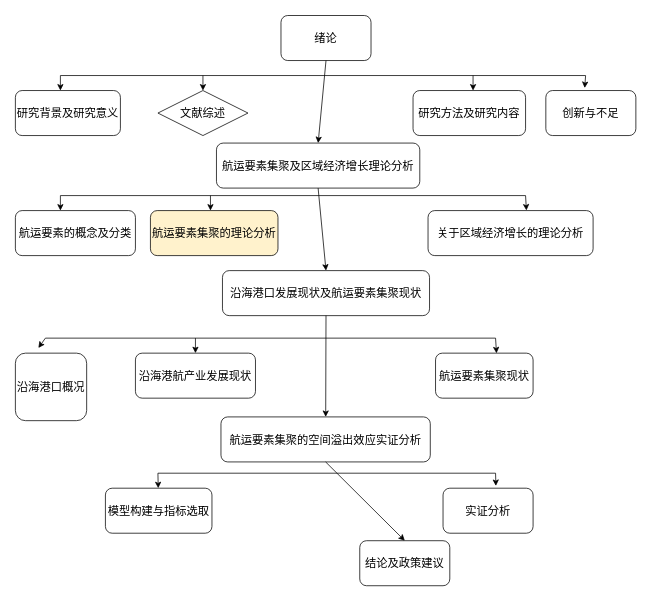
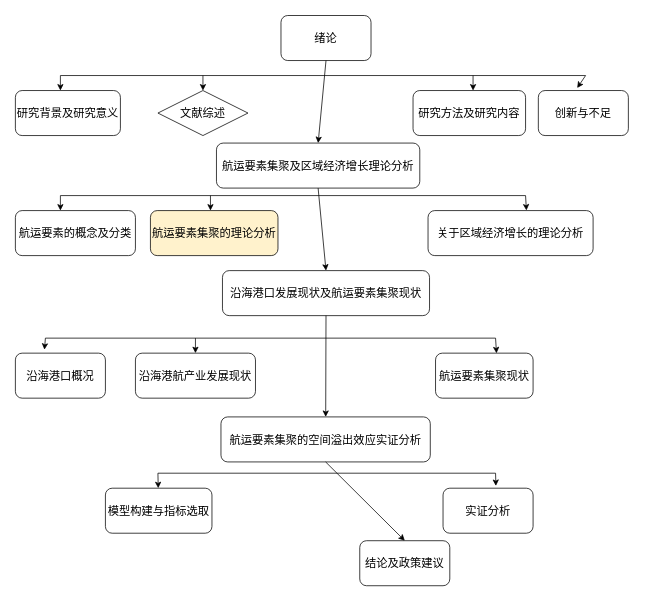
(591, 113) -> (583, 113)
(51, 387) -> (60, 375)
